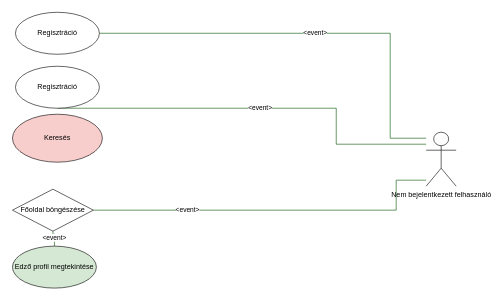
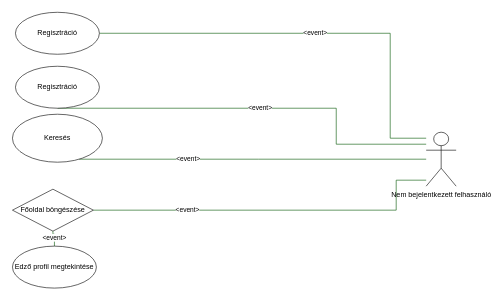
(57, 138) -> (57, 138)
none -> (187, 159)
(54, 267) -> (54, 267)
